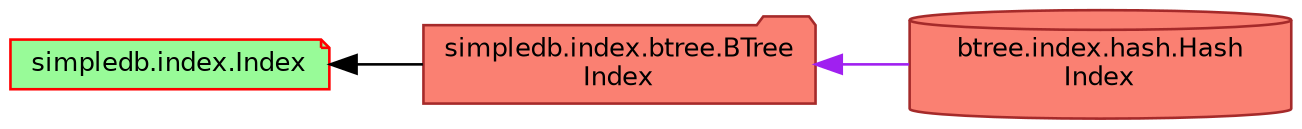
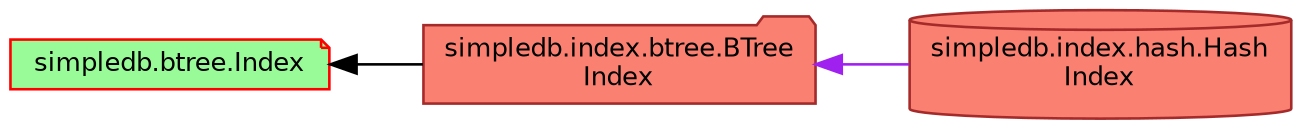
(170, 64) -> (170, 64)
(1100, 64) -> (1100, 64)
